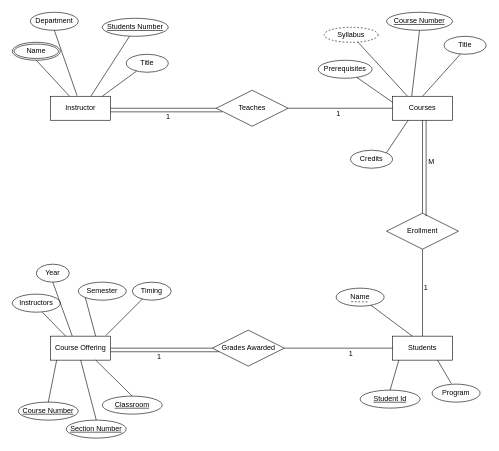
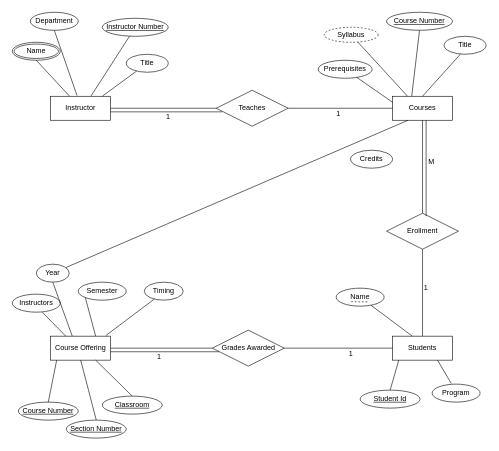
(135, 27) -> (135, 27)
(398, 136) -> (237, 194)
(152, 291) -> (164, 291)
